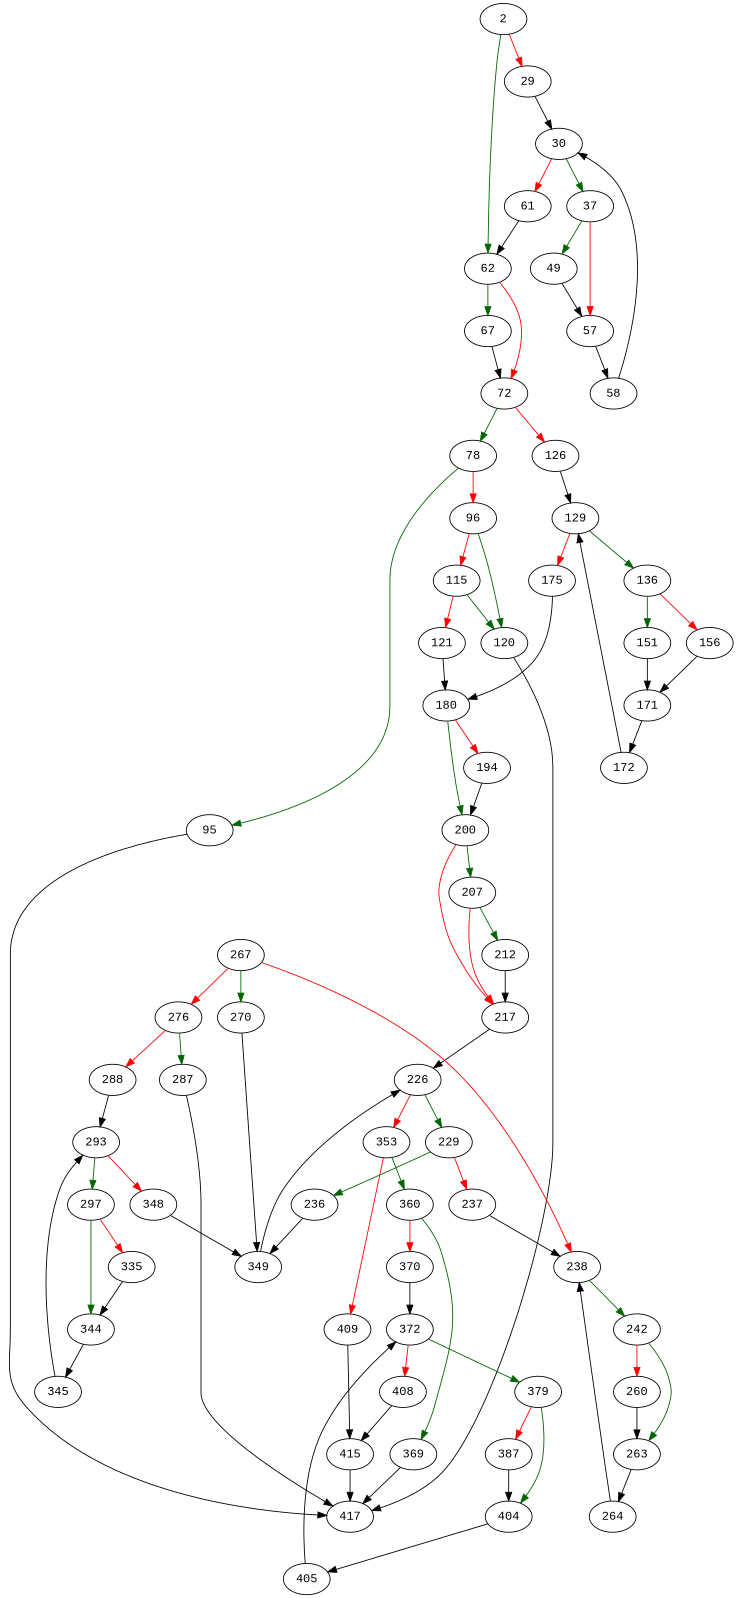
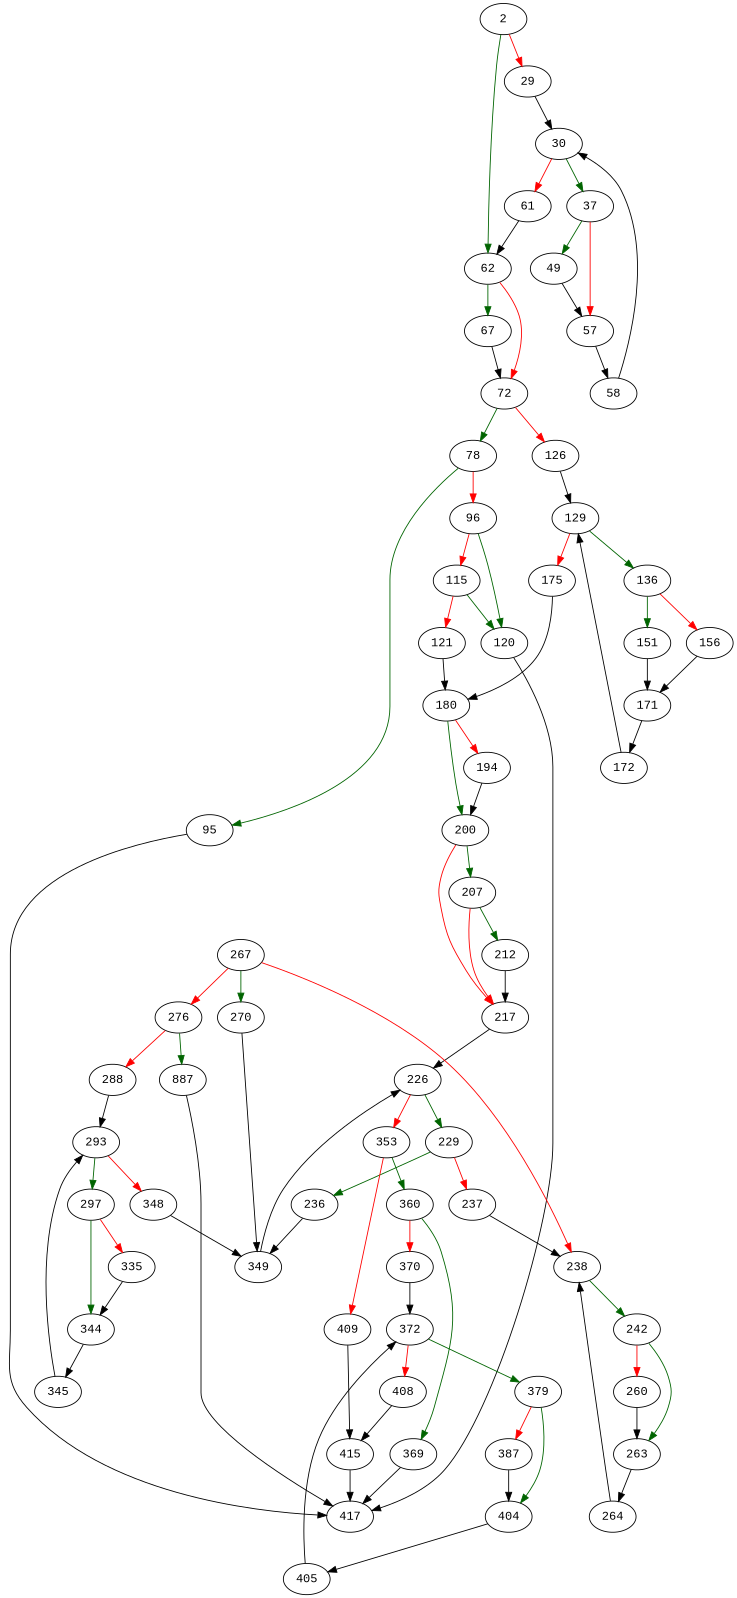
(183, 1080) -> (183, 1080)
